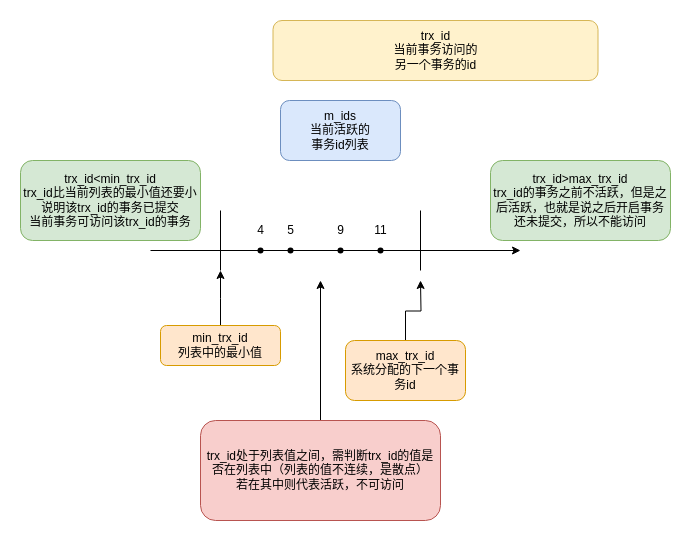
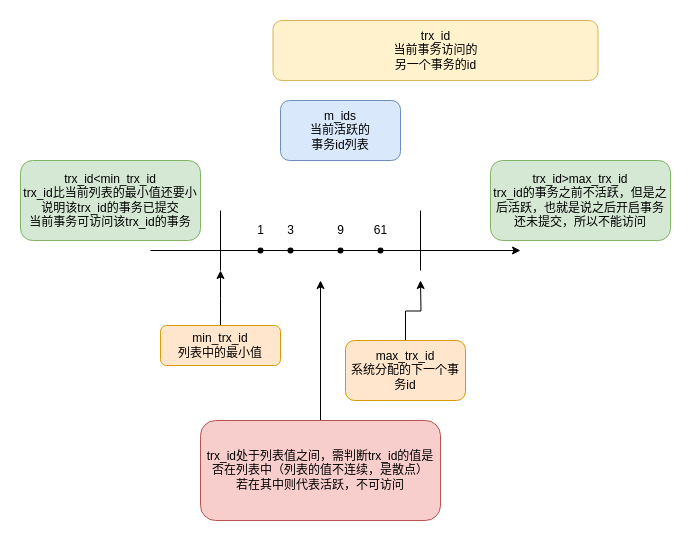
(261, 231) -> (261, 231)
(291, 231) -> (291, 231)
(381, 231) -> (381, 231)
